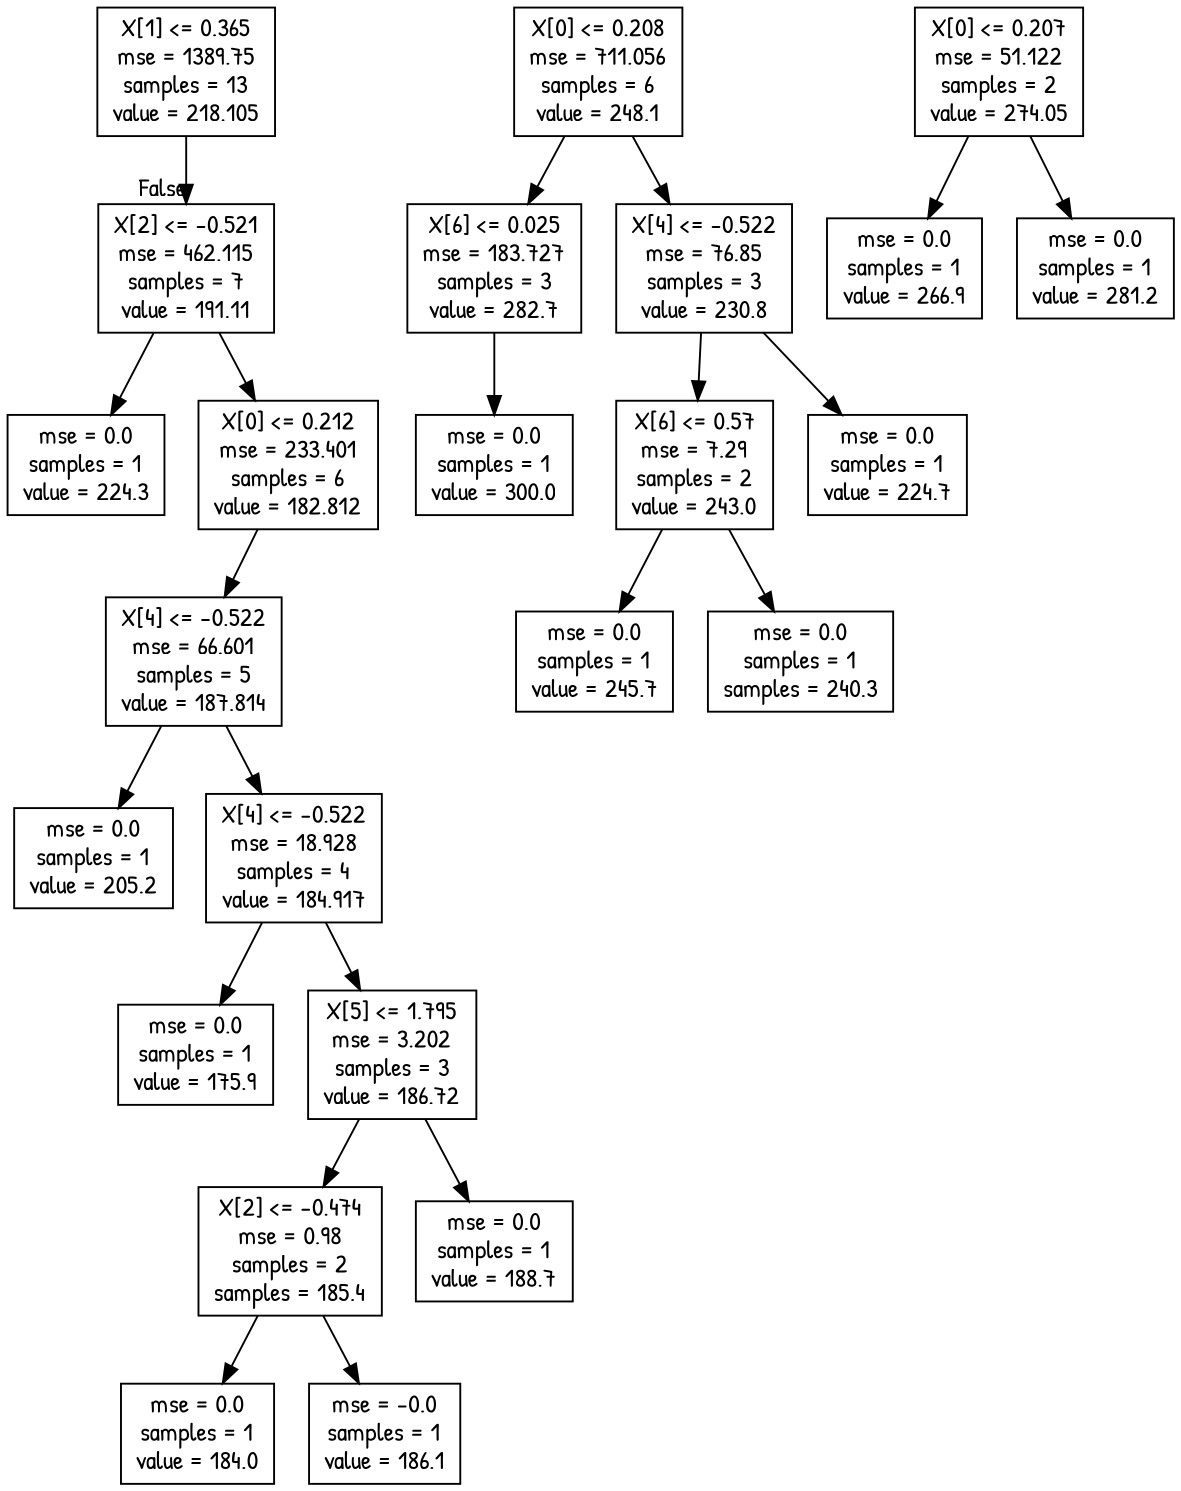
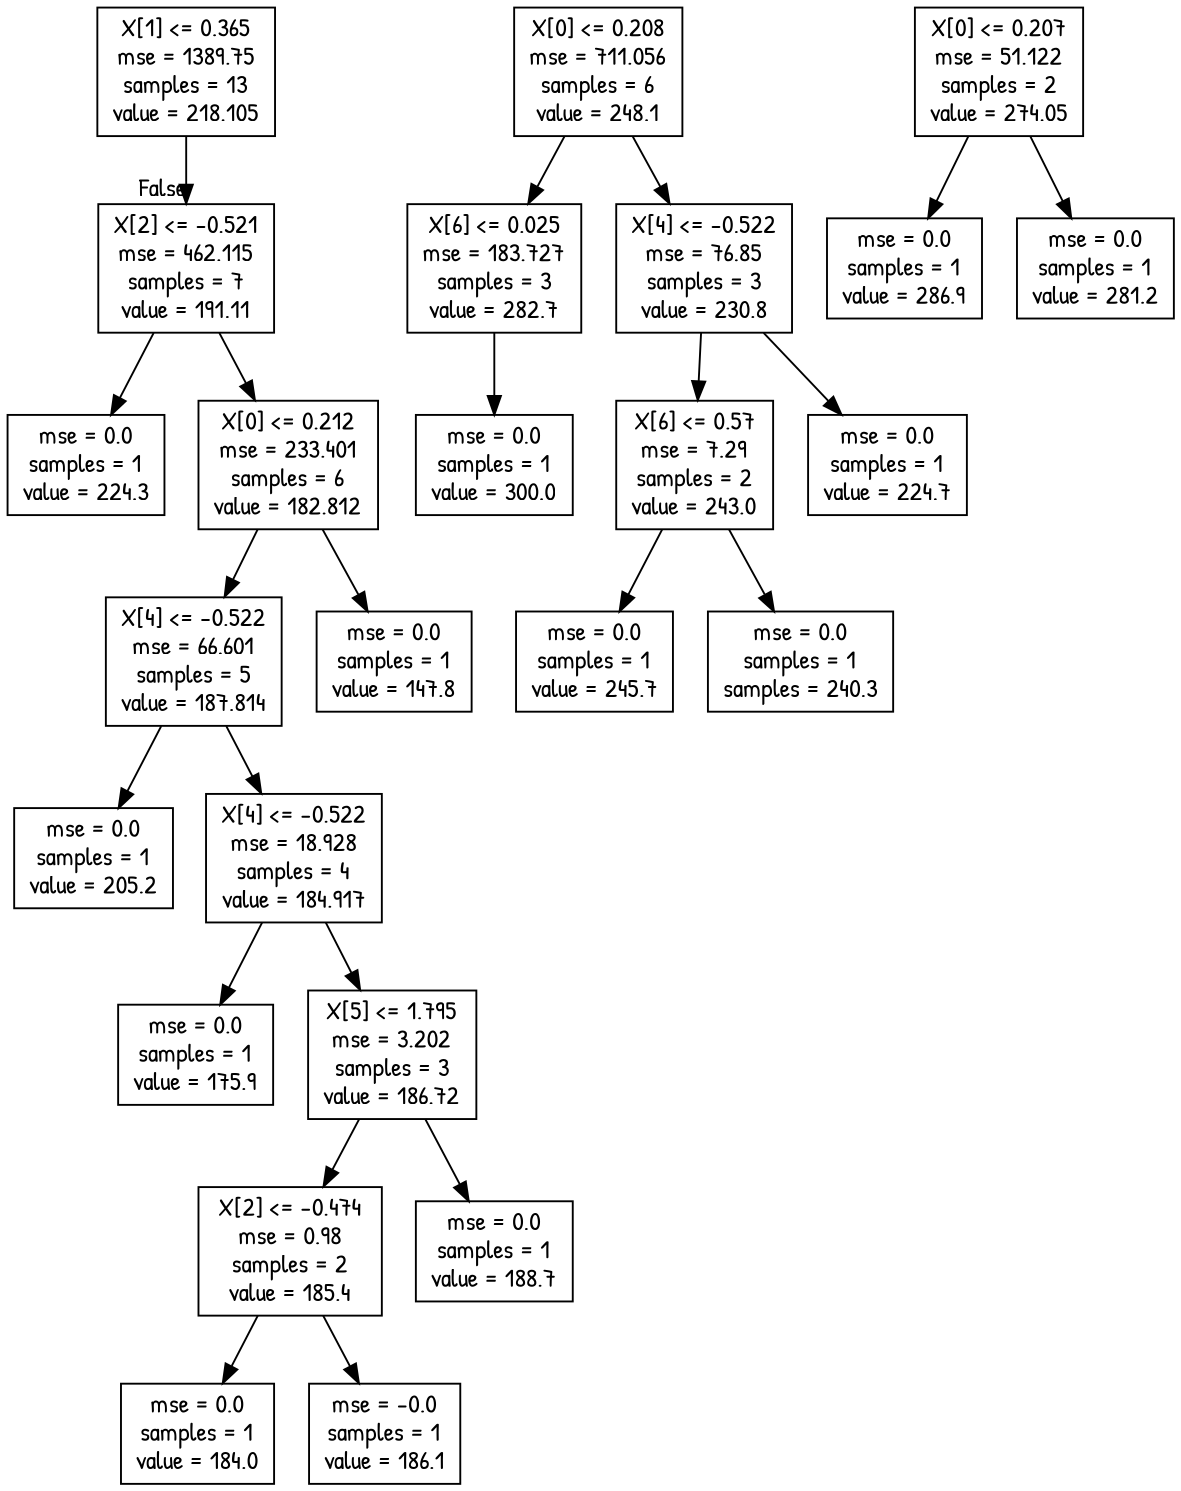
(904, 268) -> (904, 268)
none -> (394, 662)
(290, 1251) -> (290, 1251)
